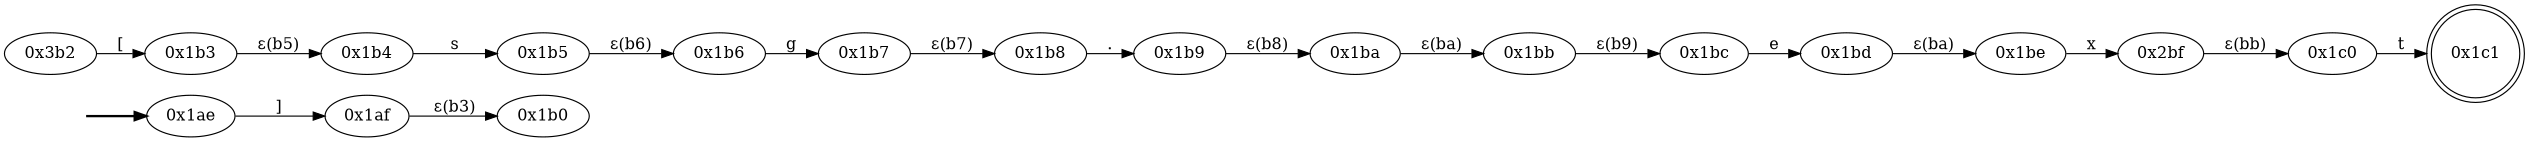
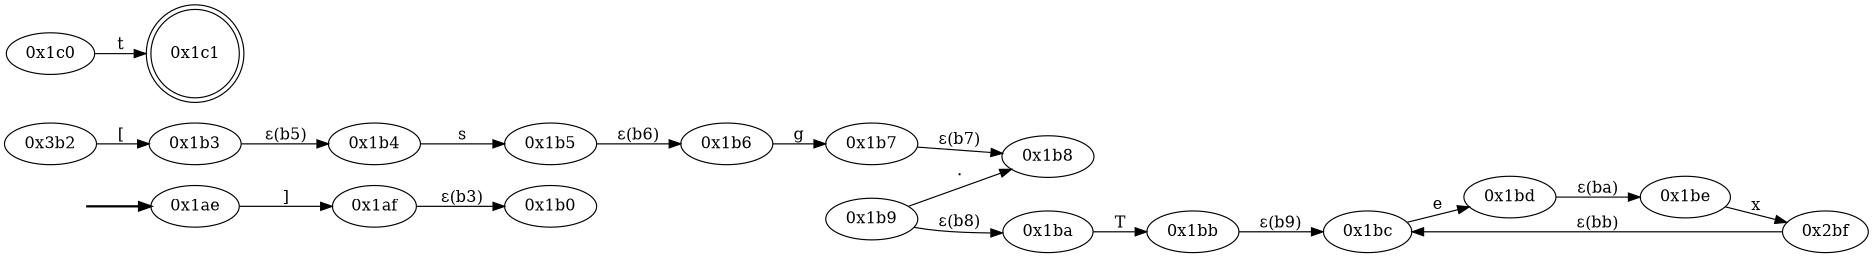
(1442, 45) -> (1120, 223)
(1104, 54) -> (955, 190)
(2240, 54) -> (1603, 232)
